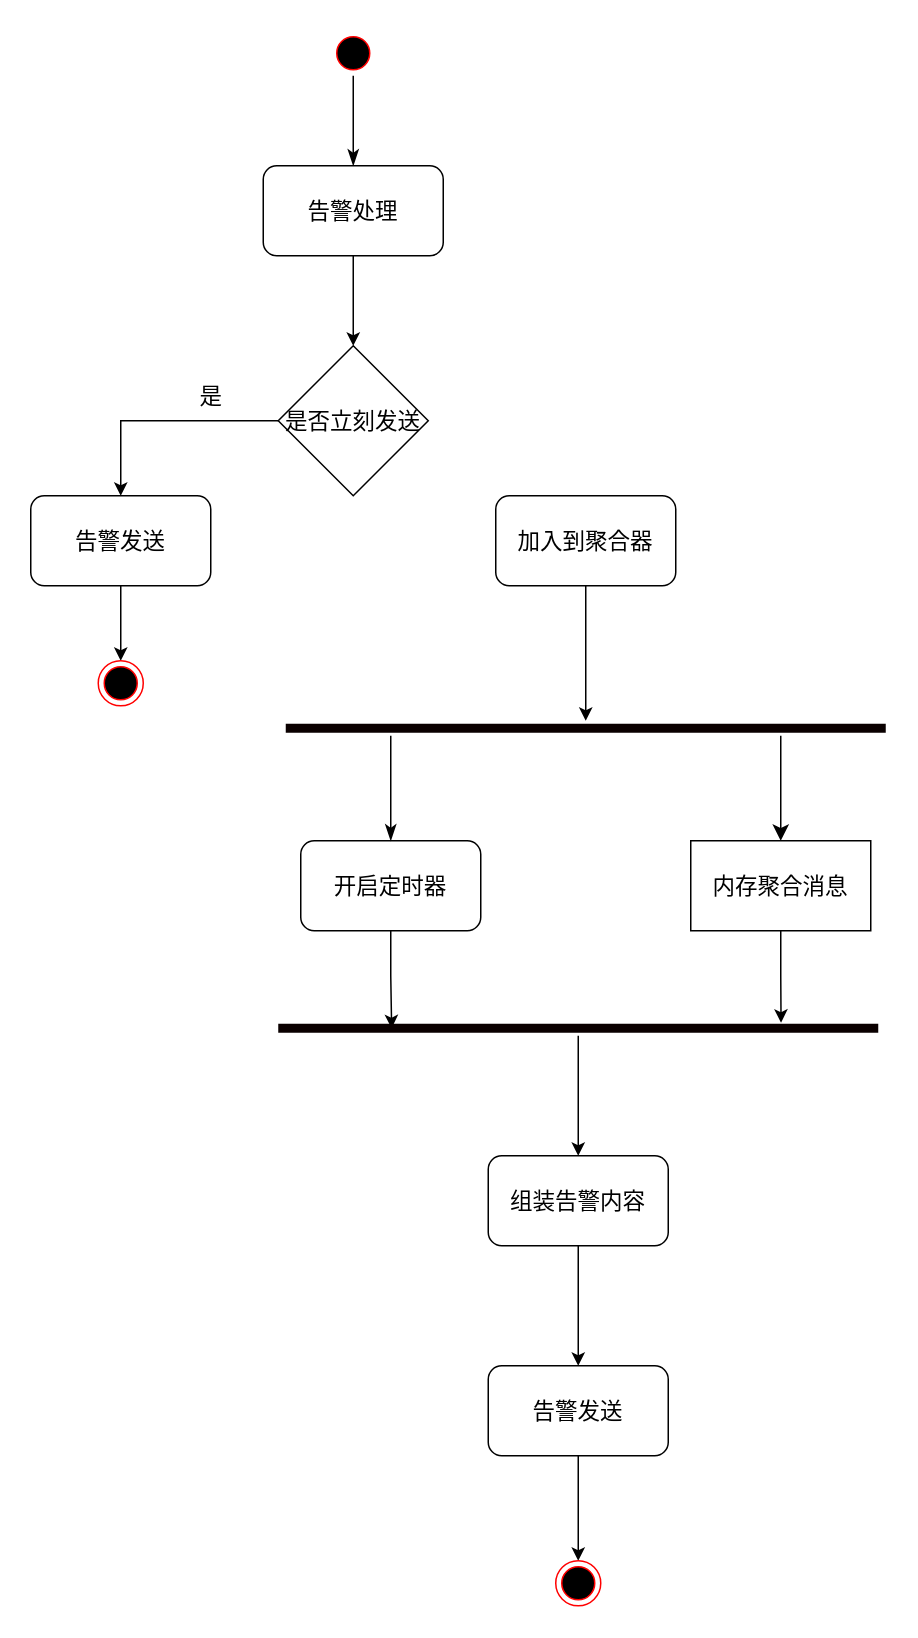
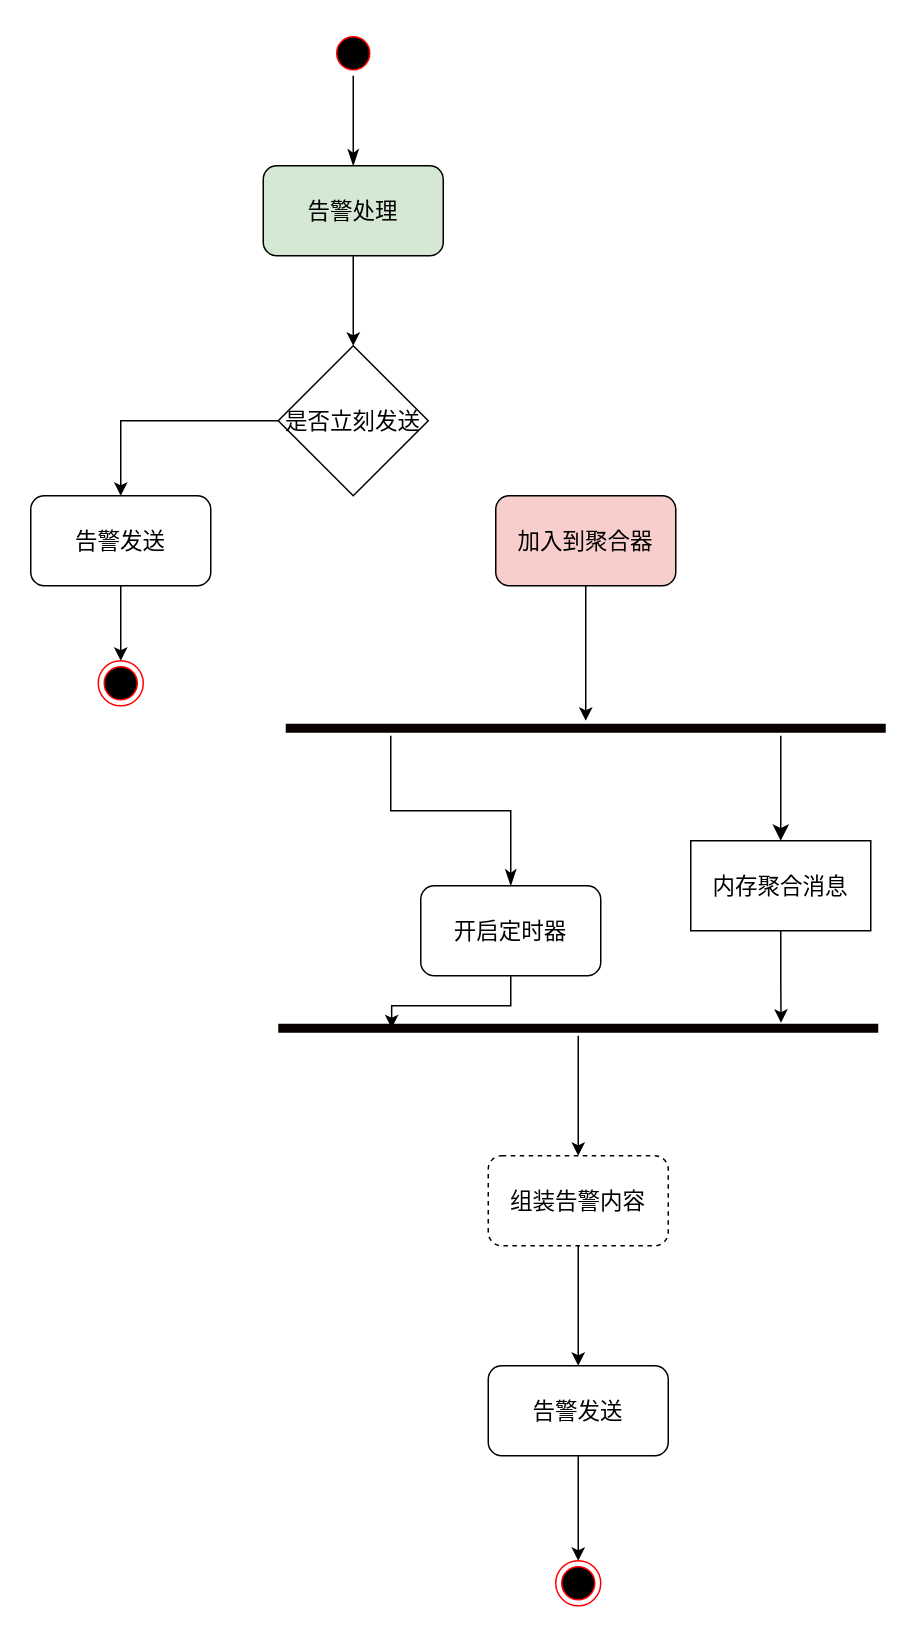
(353, 211) -> (353, 211)
(211, 395) -> none
(586, 541) -> (586, 541)
(391, 886) -> (511, 931)
(578, 1201) -> (578, 1201)
